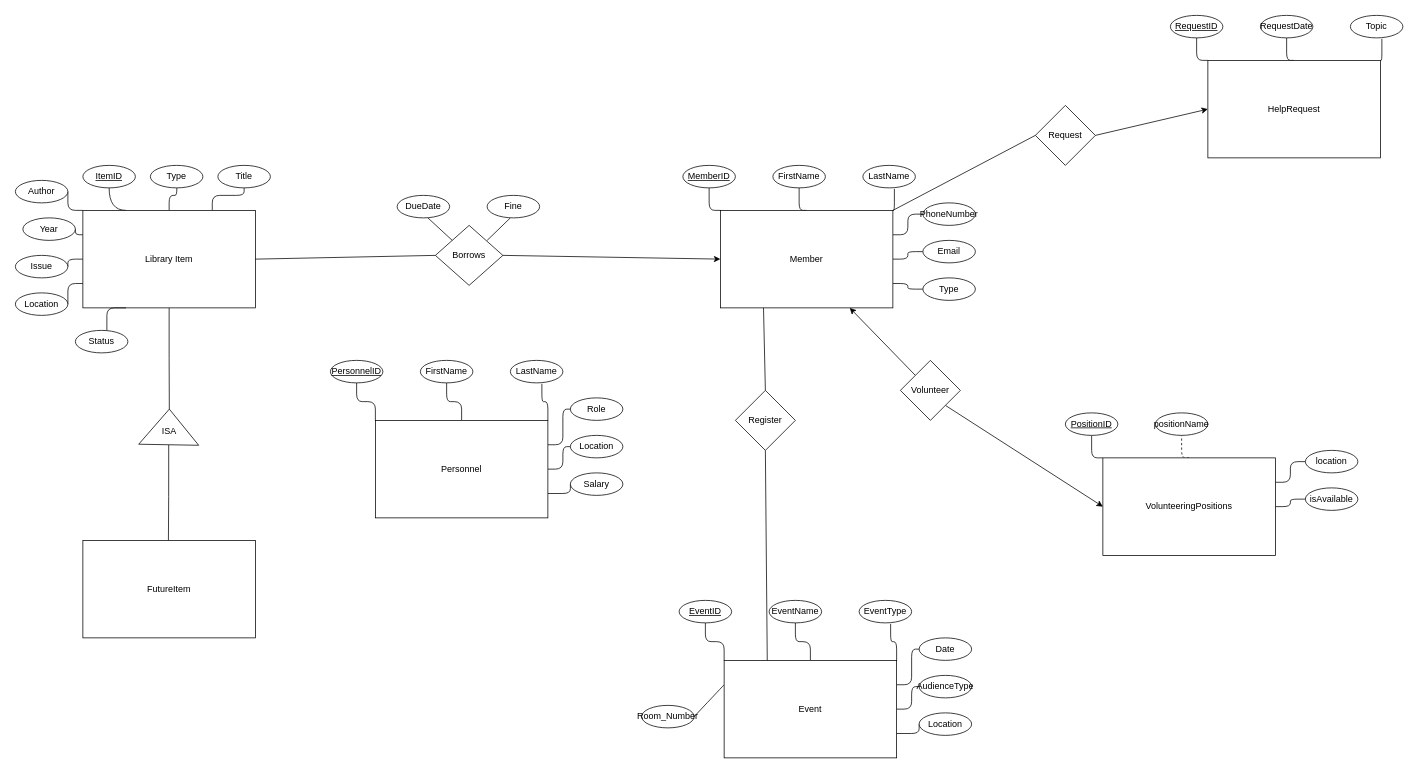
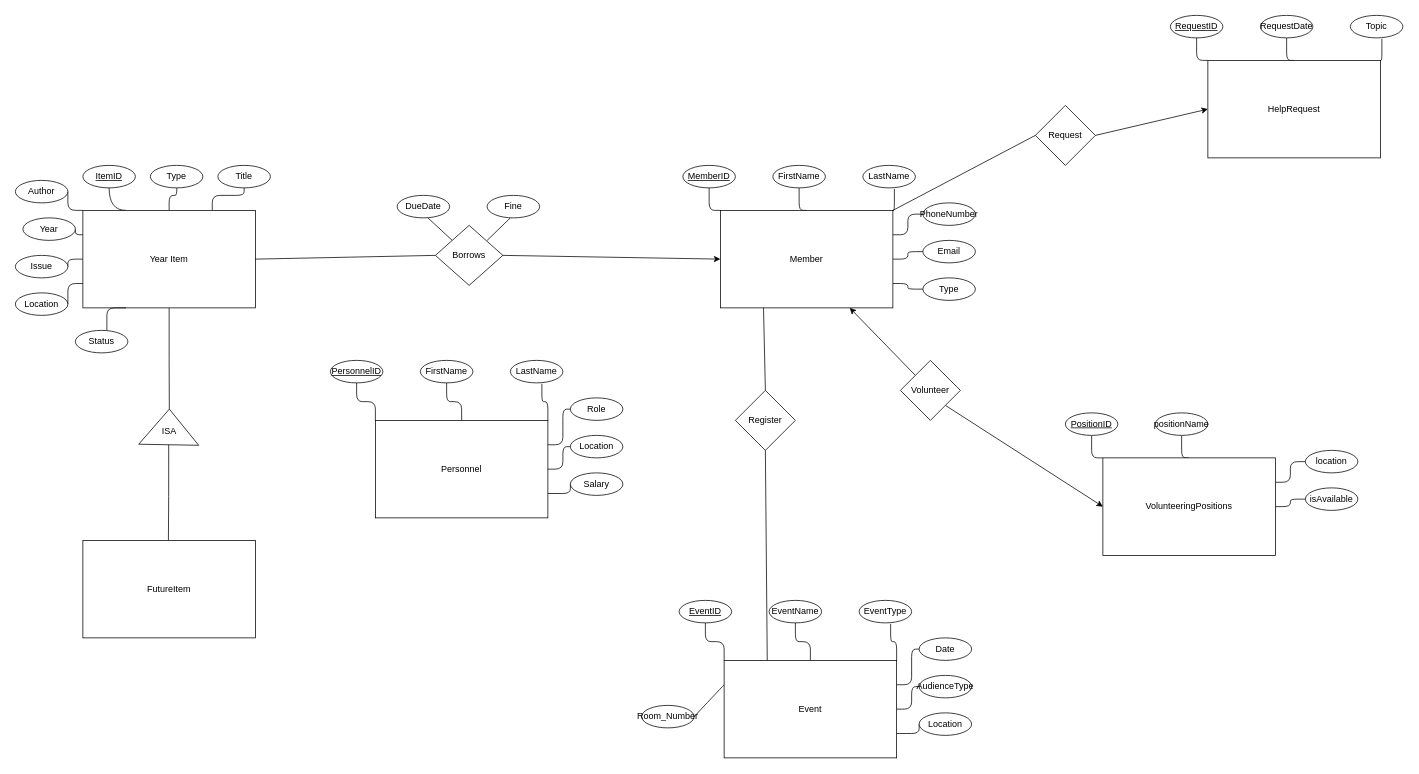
(169, 259) -> (169, 259)
(1182, 446) -> (1182, 446)
